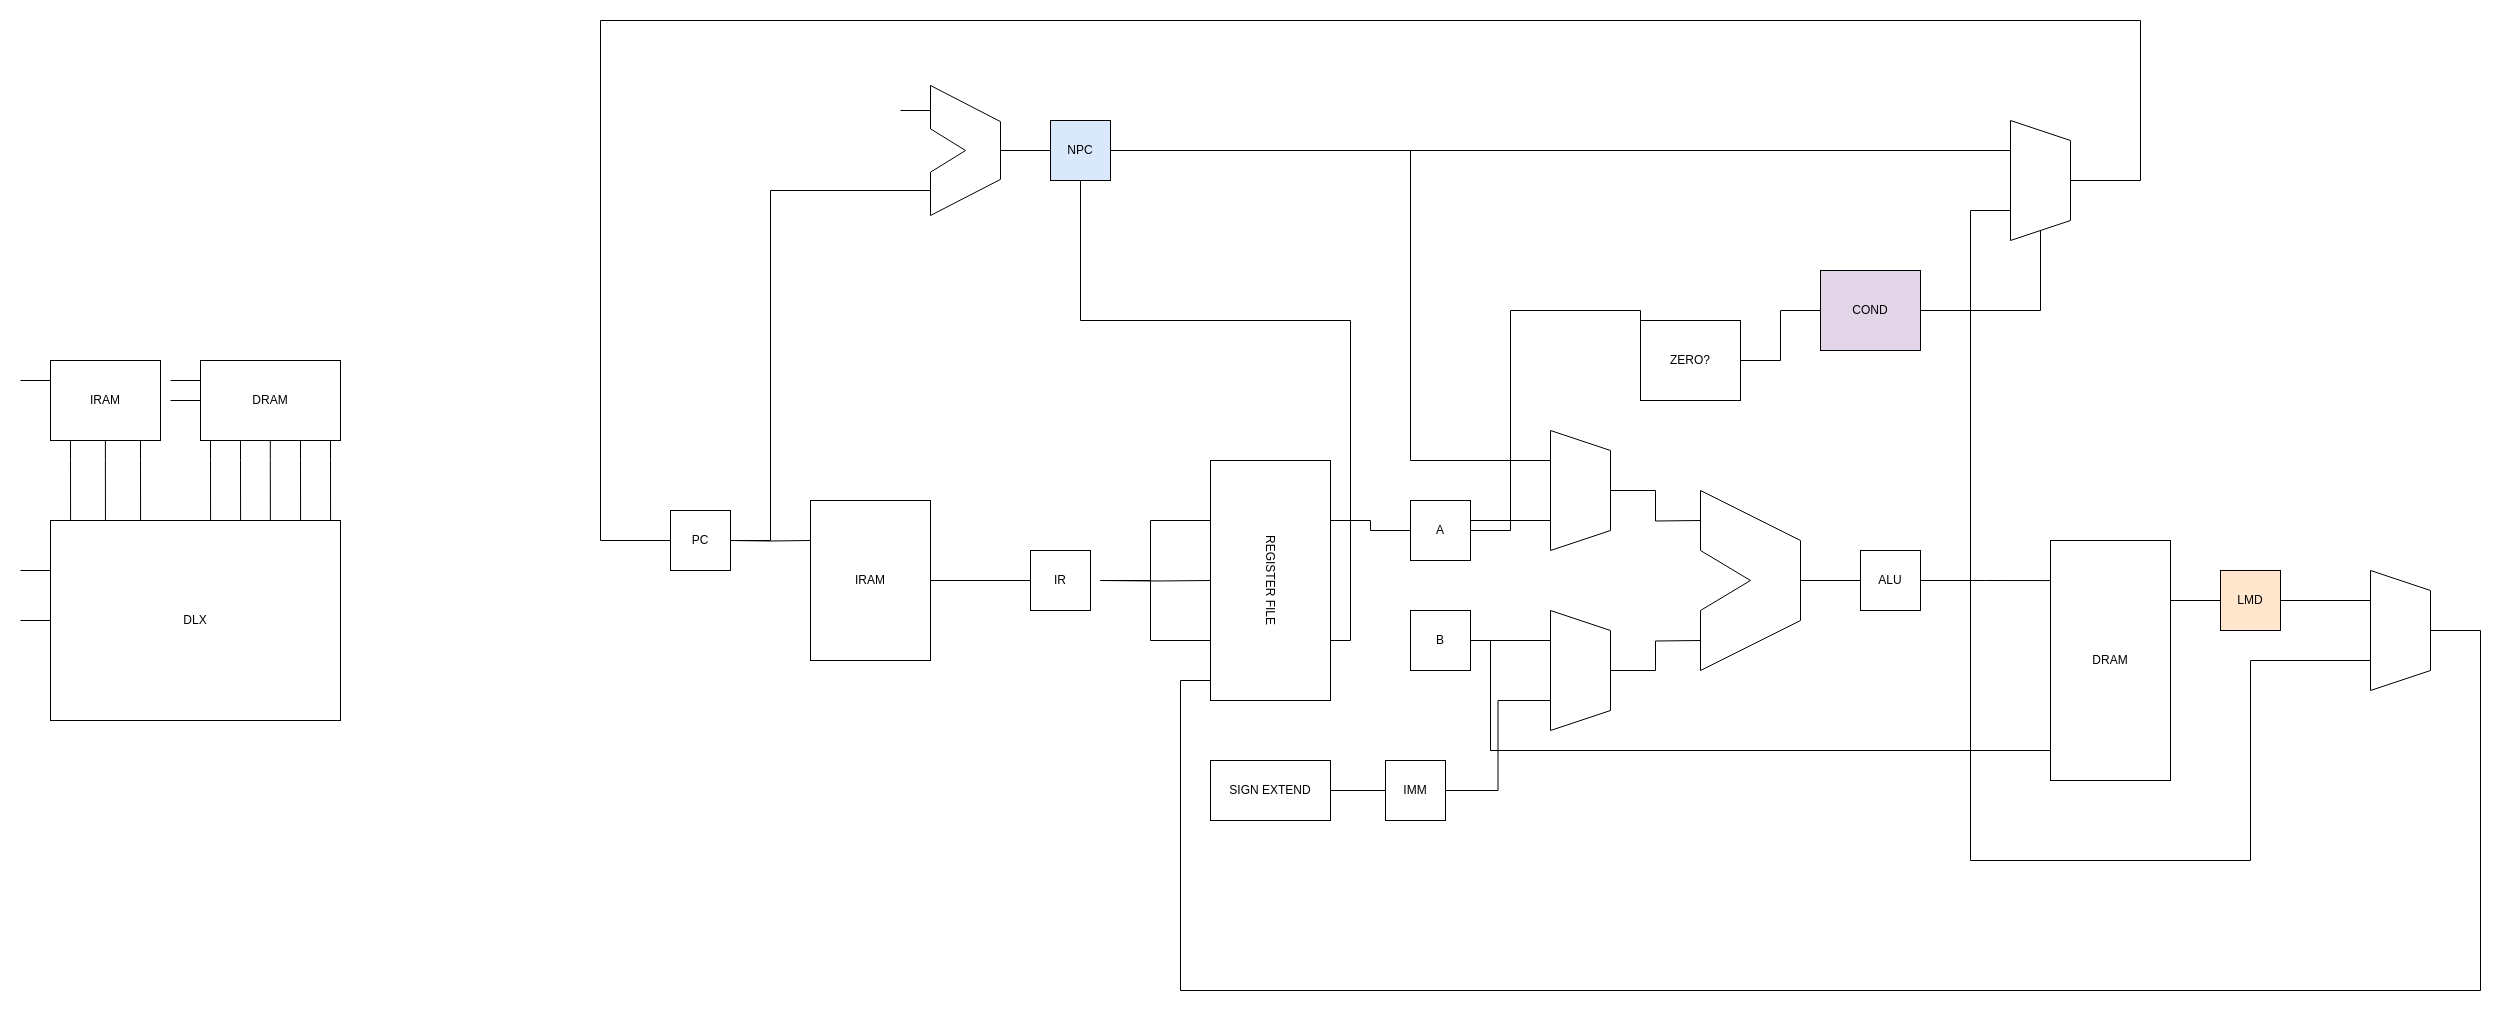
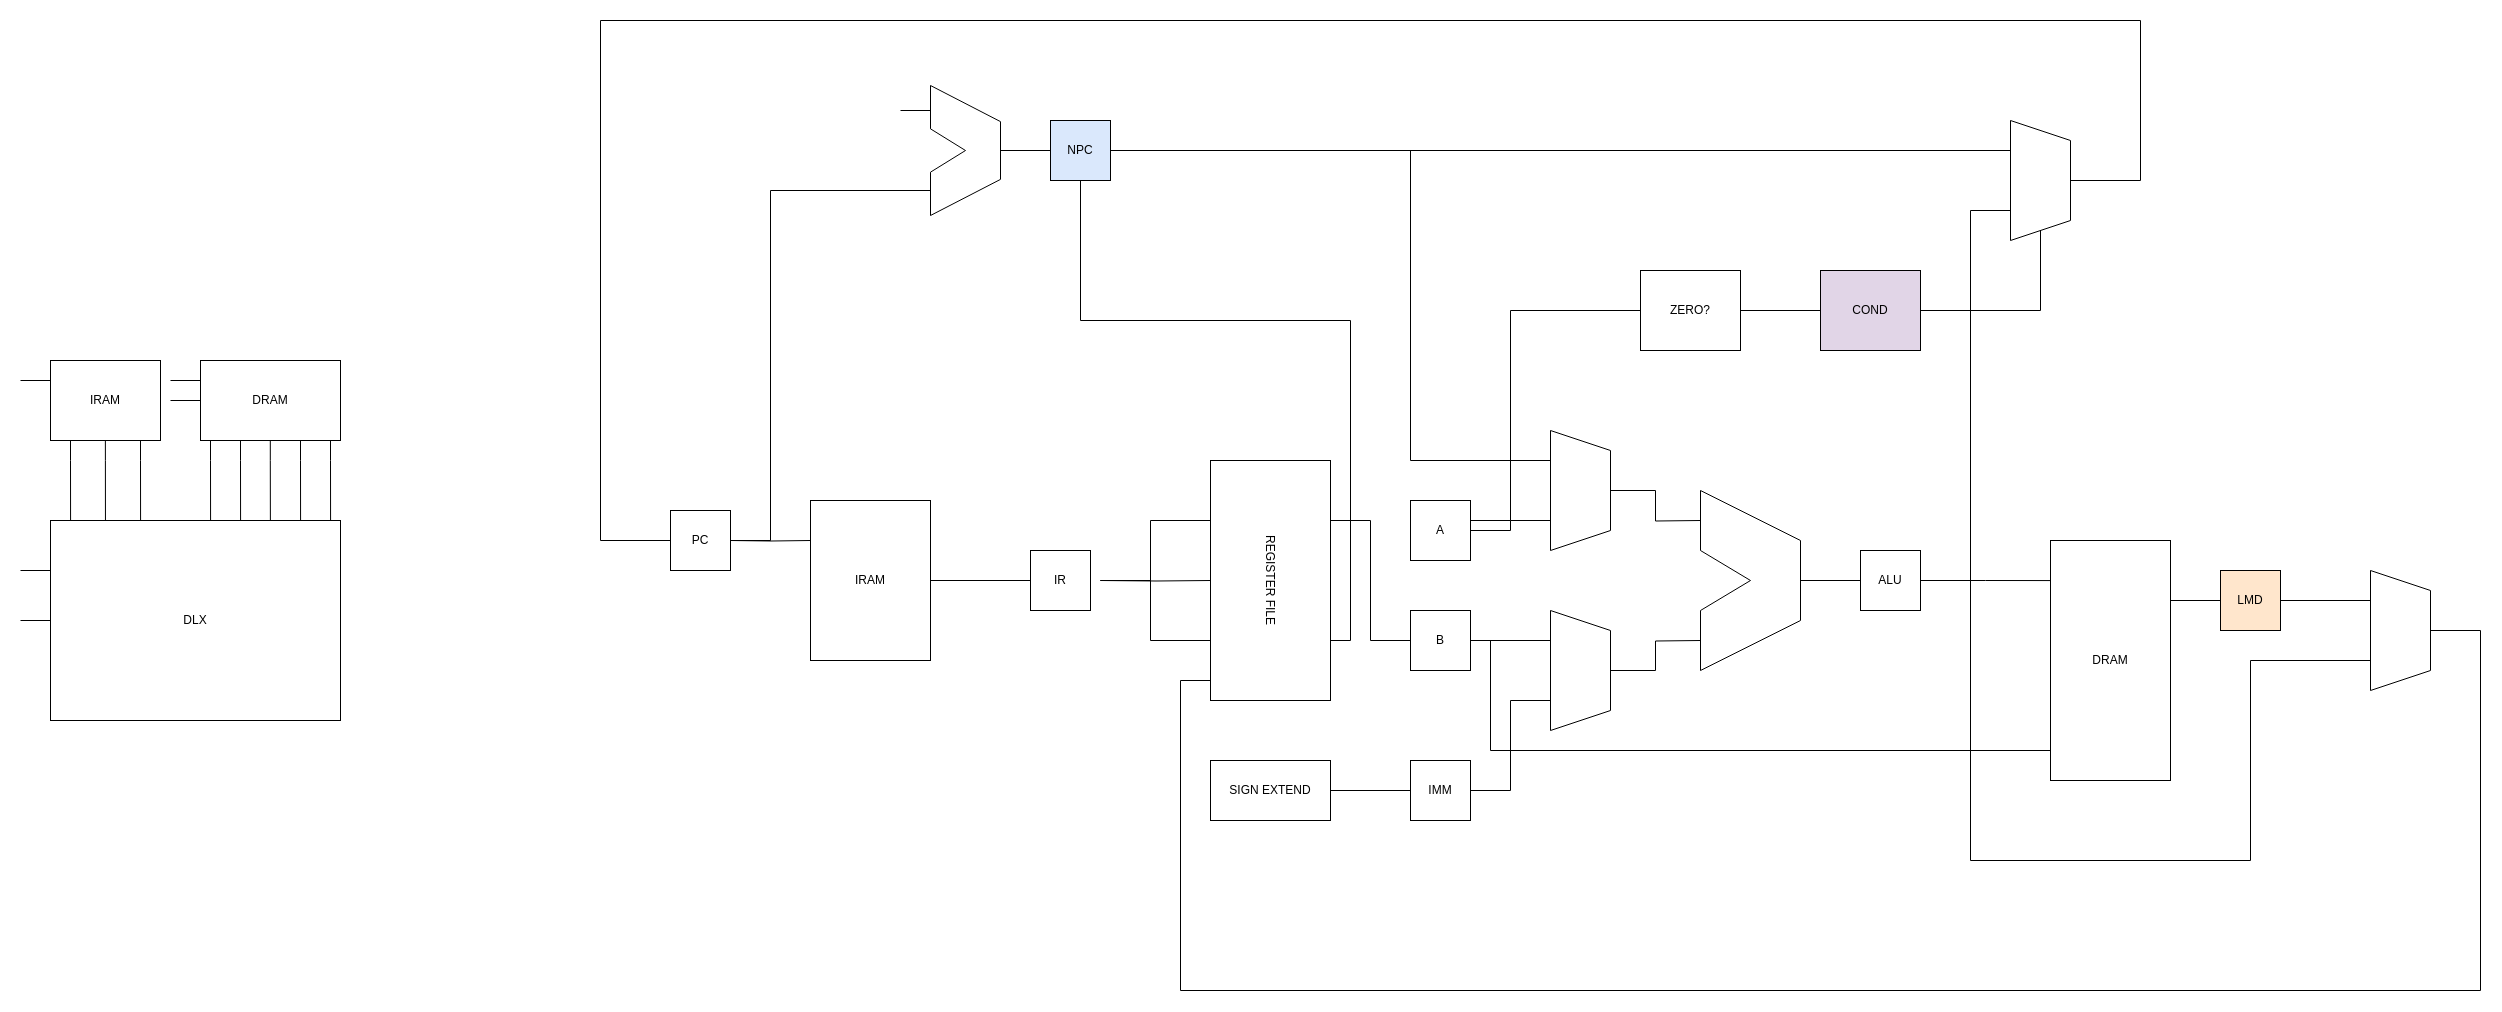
(1691, 361) -> (1691, 311)
(1389, 531) -> (1371, 604)
(1416, 791) -> (1441, 791)
